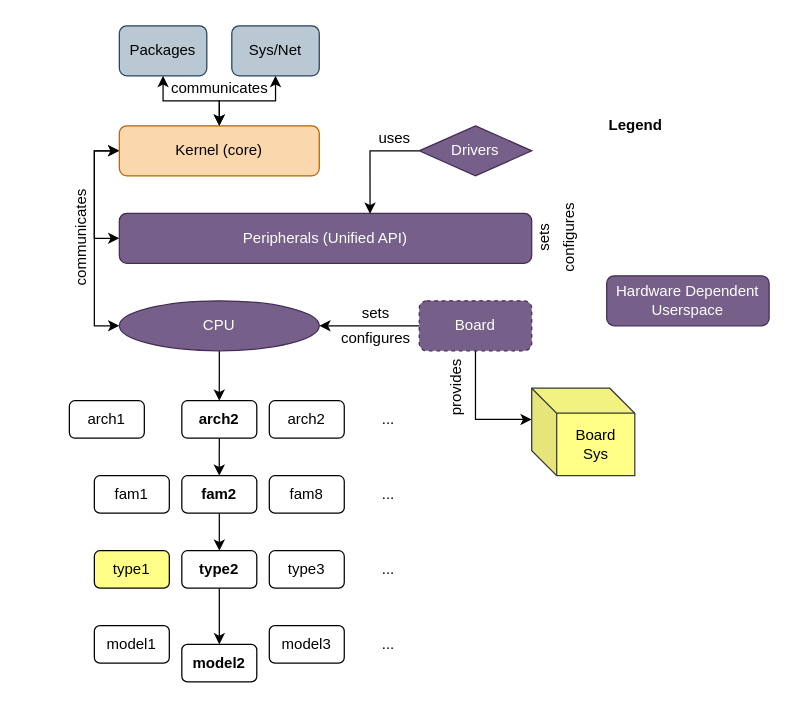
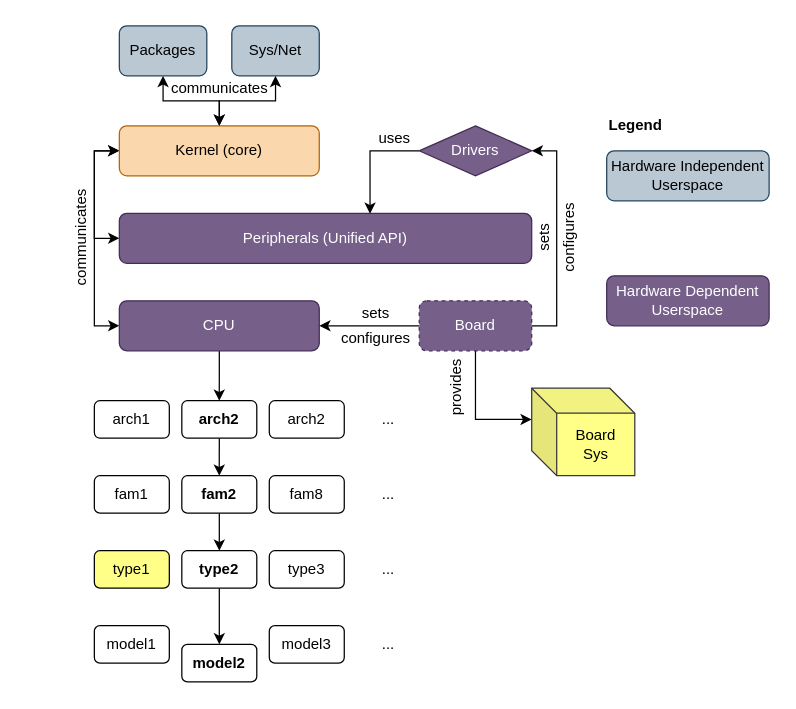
none -> (688, 176)
none -> (557, 243)
(219, 326) -> (219, 326)
(107, 419) -> (132, 419)
